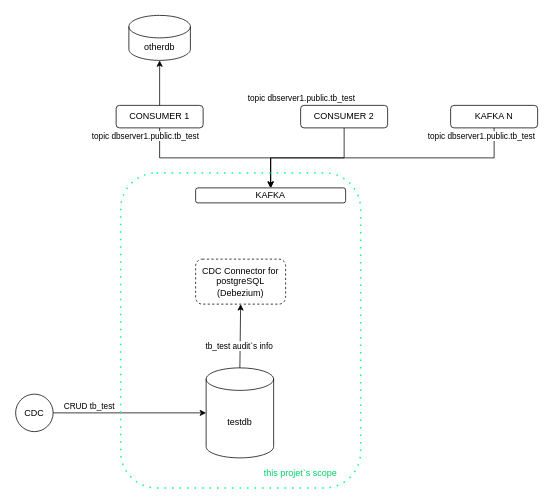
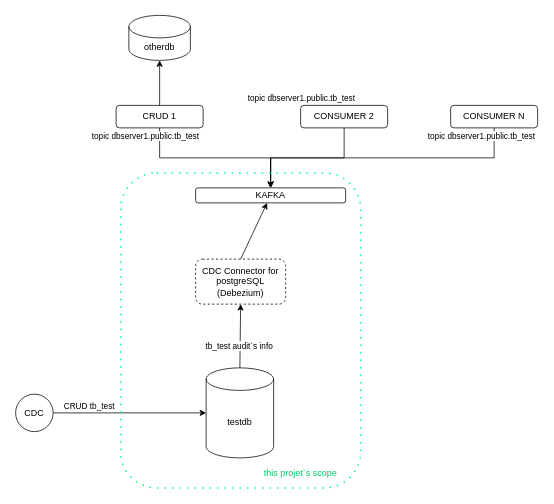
(159, 117) -> (159, 117)
(494, 117) -> (494, 117)
none -> (252, 234)
